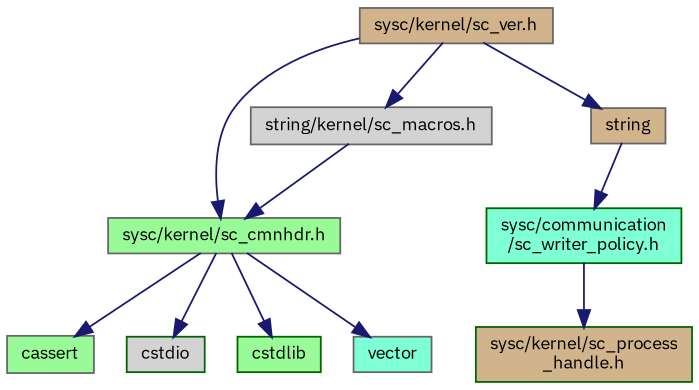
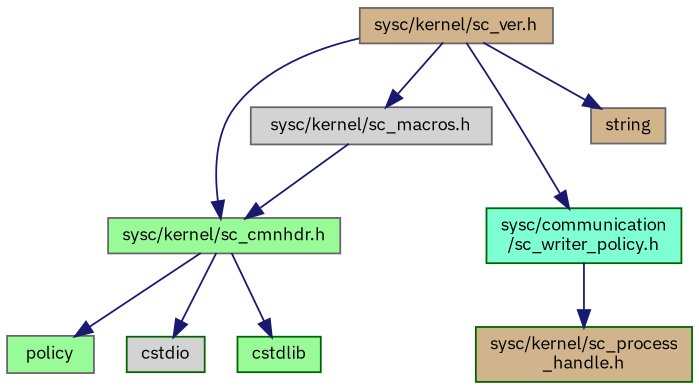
(371, 126) -> (371, 126)
(612, 168) -> (514, 117)
(51, 354) -> (51, 354)
(393, 354) -> none
